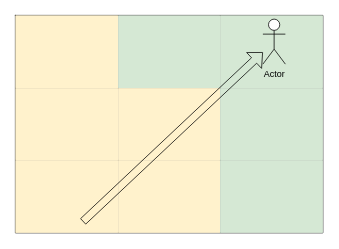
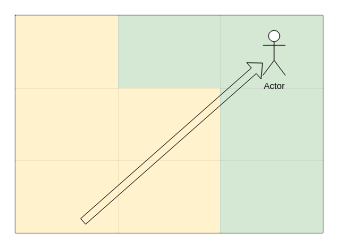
(274, 42) -> (274, 53)
